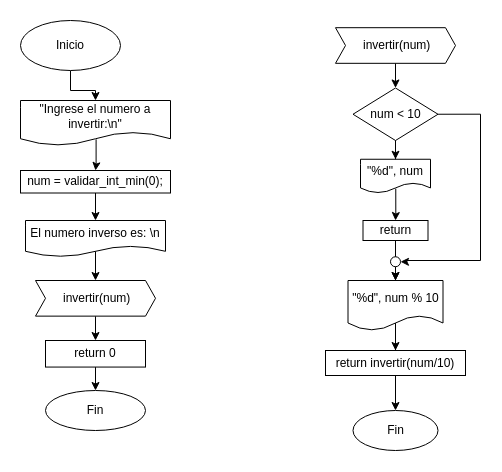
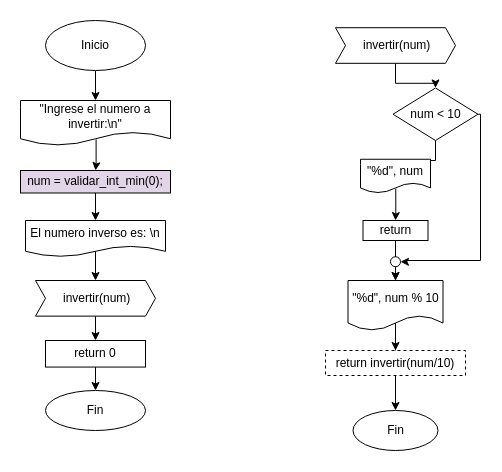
(71, 46) -> (96, 46)
(396, 114) -> (436, 114)
(96, 182) -> (96, 182)
(396, 363) -> (396, 363)
